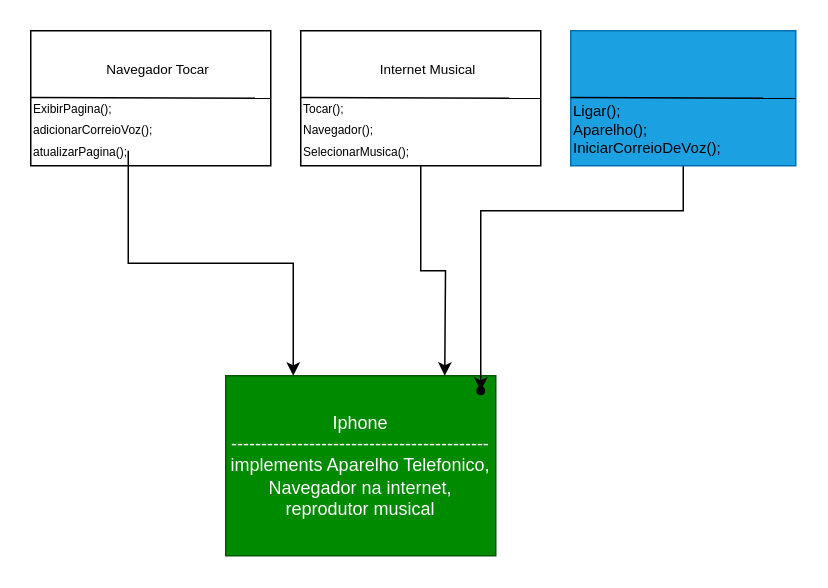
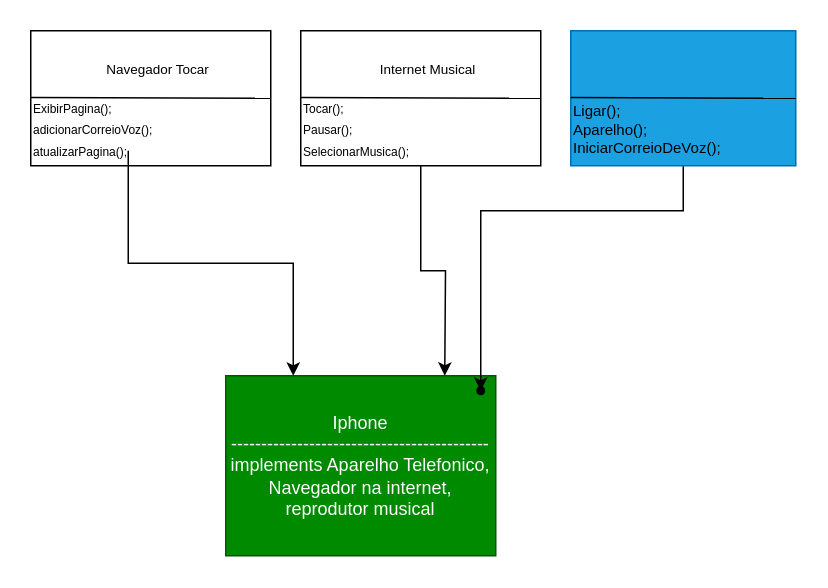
(390, 128) -> (390, 128)
